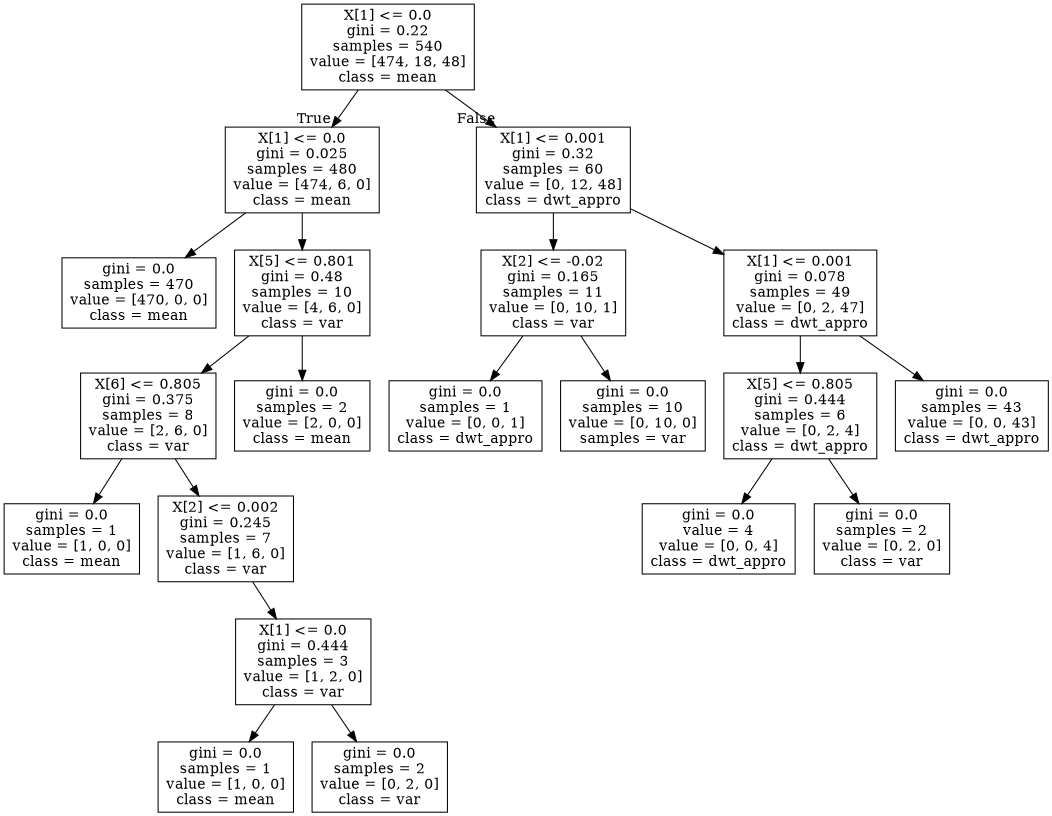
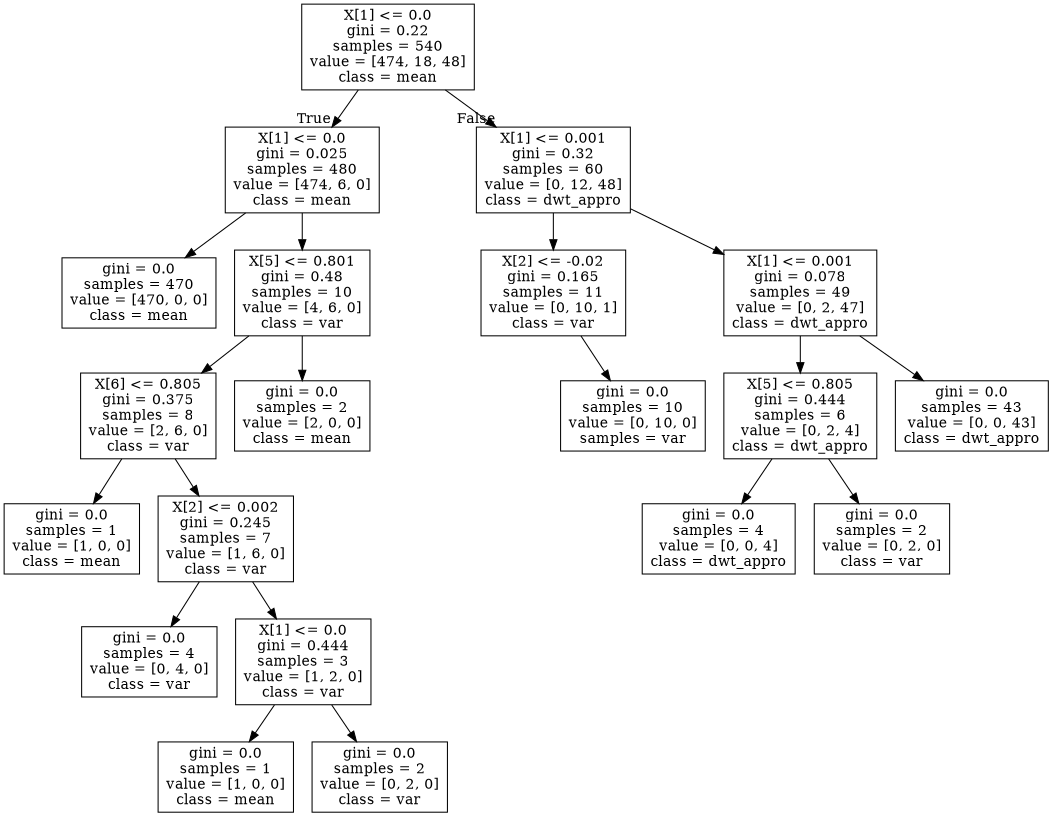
(466, 416) -> none
(719, 539) -> (719, 539)
none -> (149, 662)
